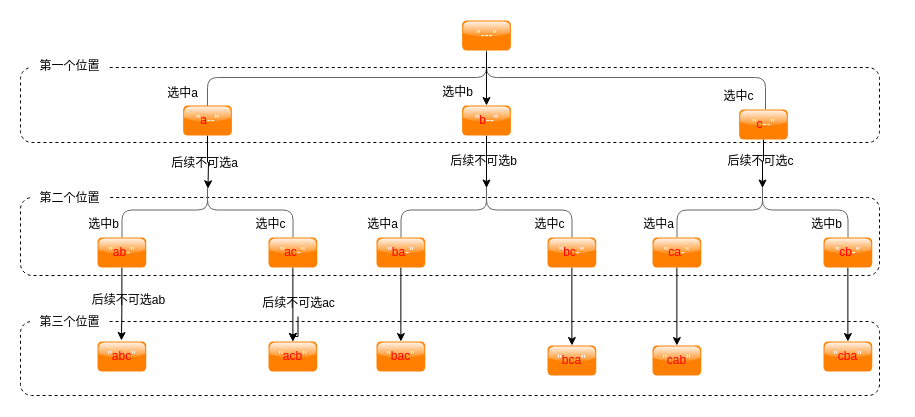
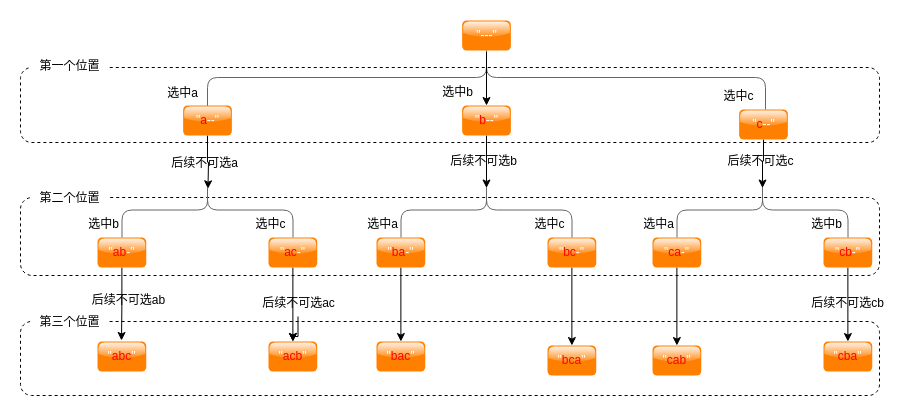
none -> (848, 304)
